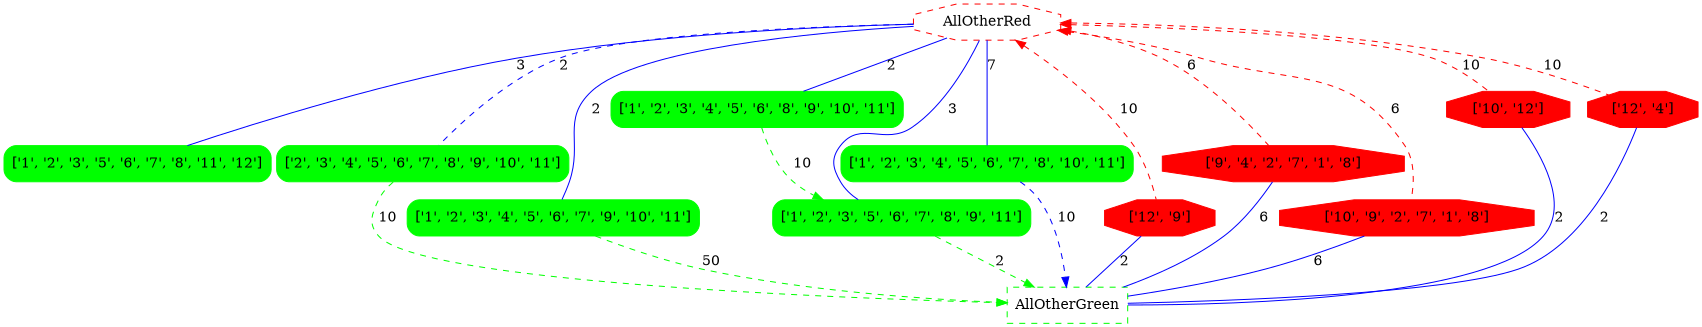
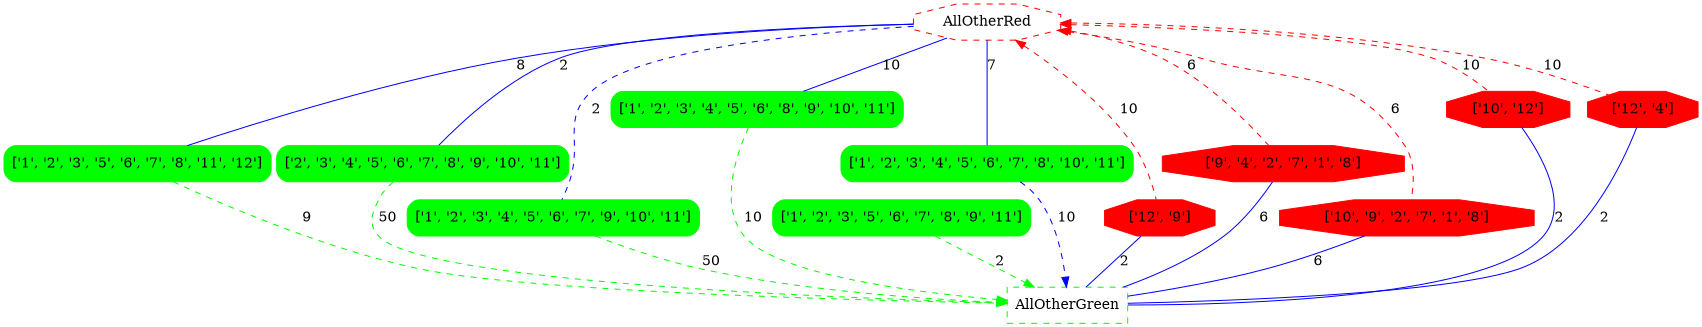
(692, 53) -> (692, 53)
(561, 58) -> (561, 58)
(521, 66) -> (521, 66)
(892, 66) -> (892, 66)
(898, 133) -> none
(780, 167) -> (811, 270)
(388, 218) -> (388, 218)
none -> (577, 286)
